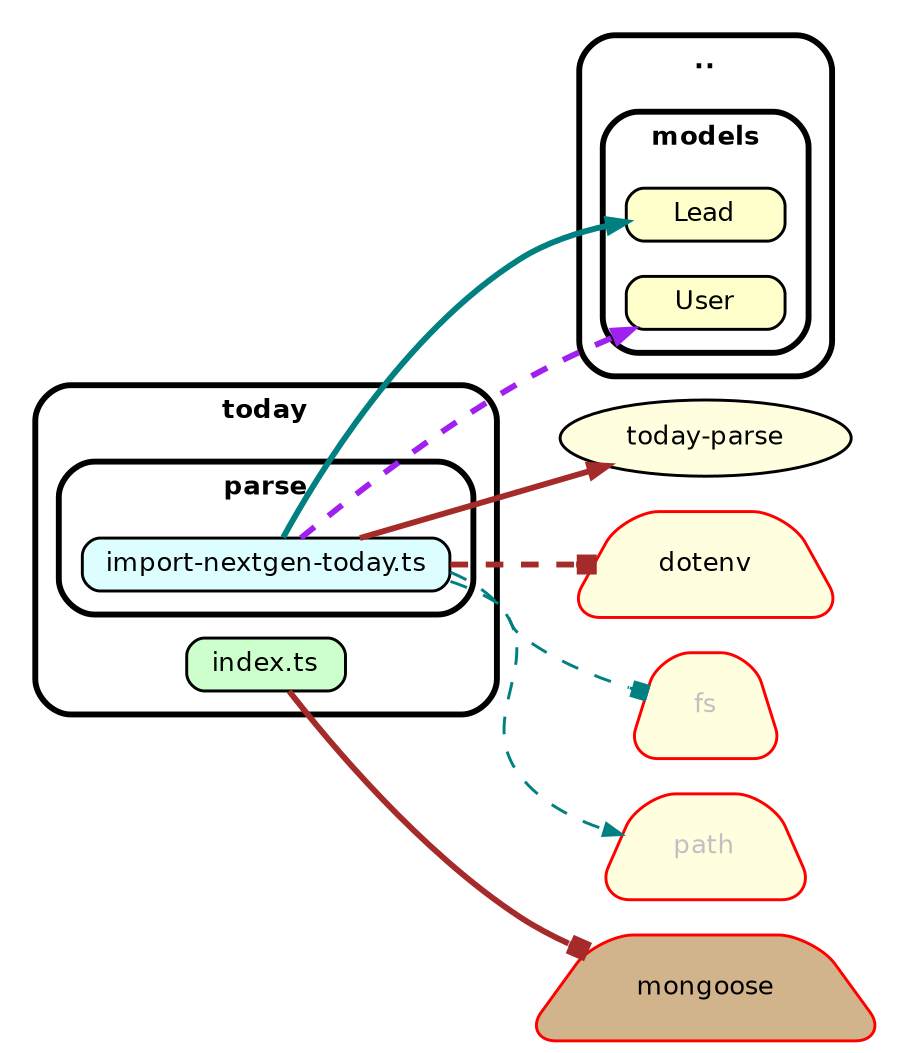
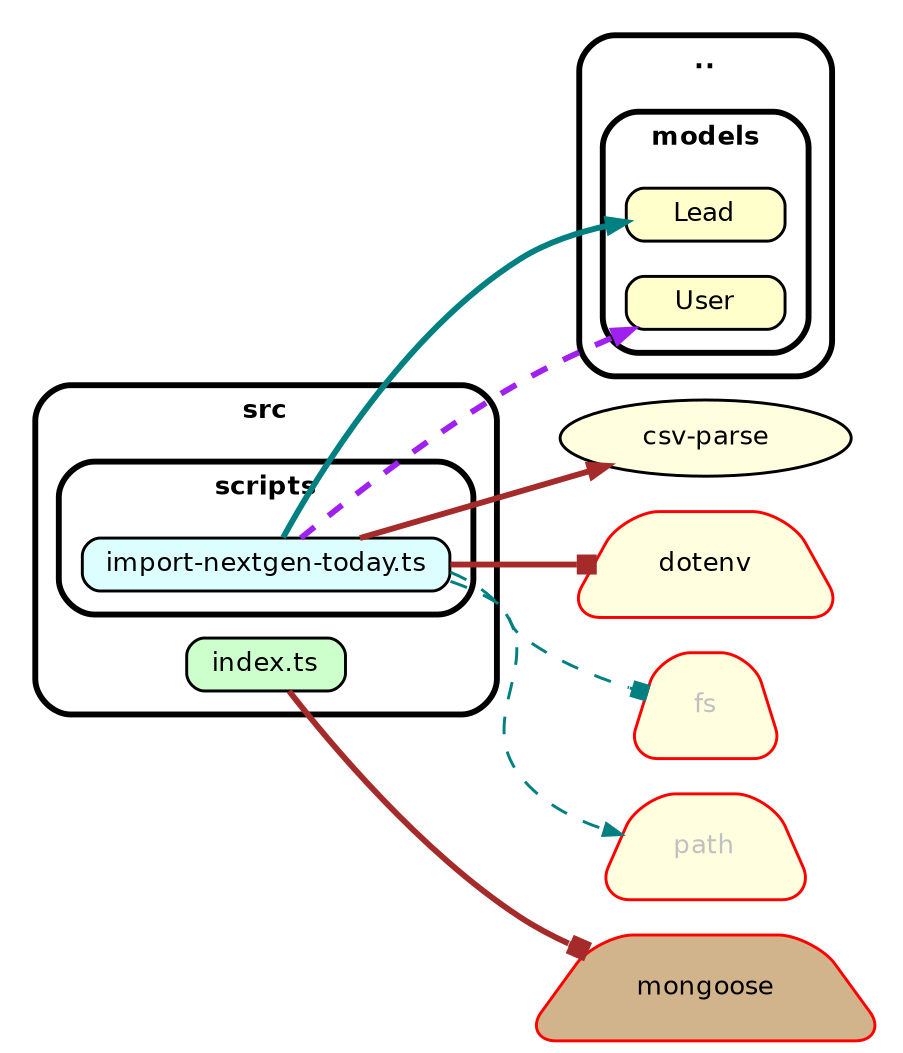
(266, 412) -> (266, 412)
(706, 438) -> (706, 438)
(266, 488) -> (266, 488)
(516, 565) -> (516, 565)
